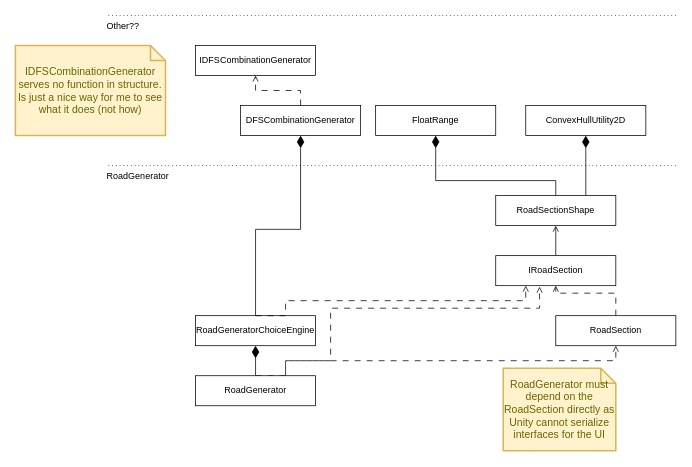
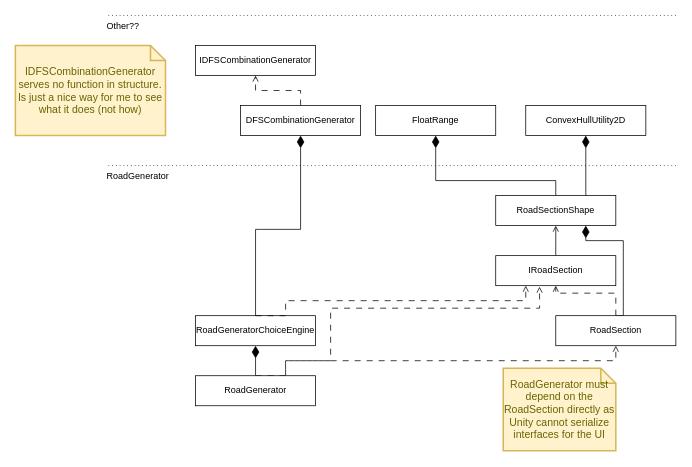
none -> (623, 259)
